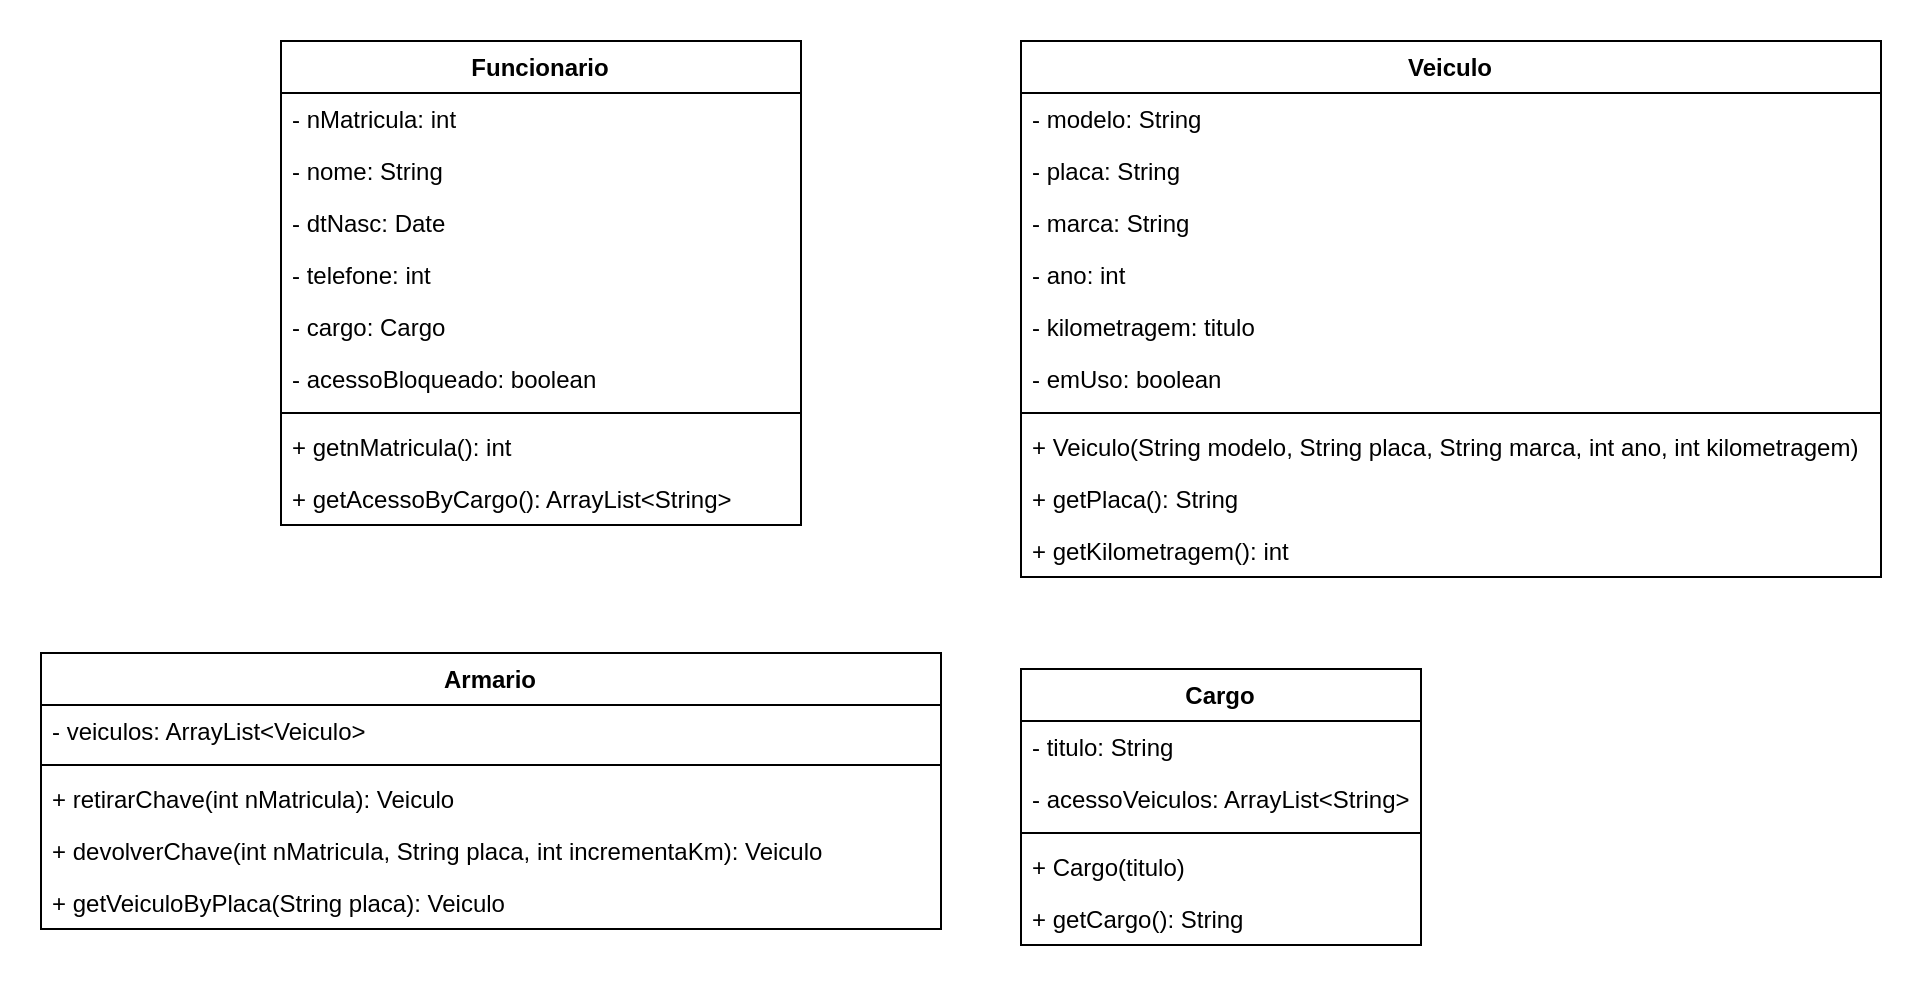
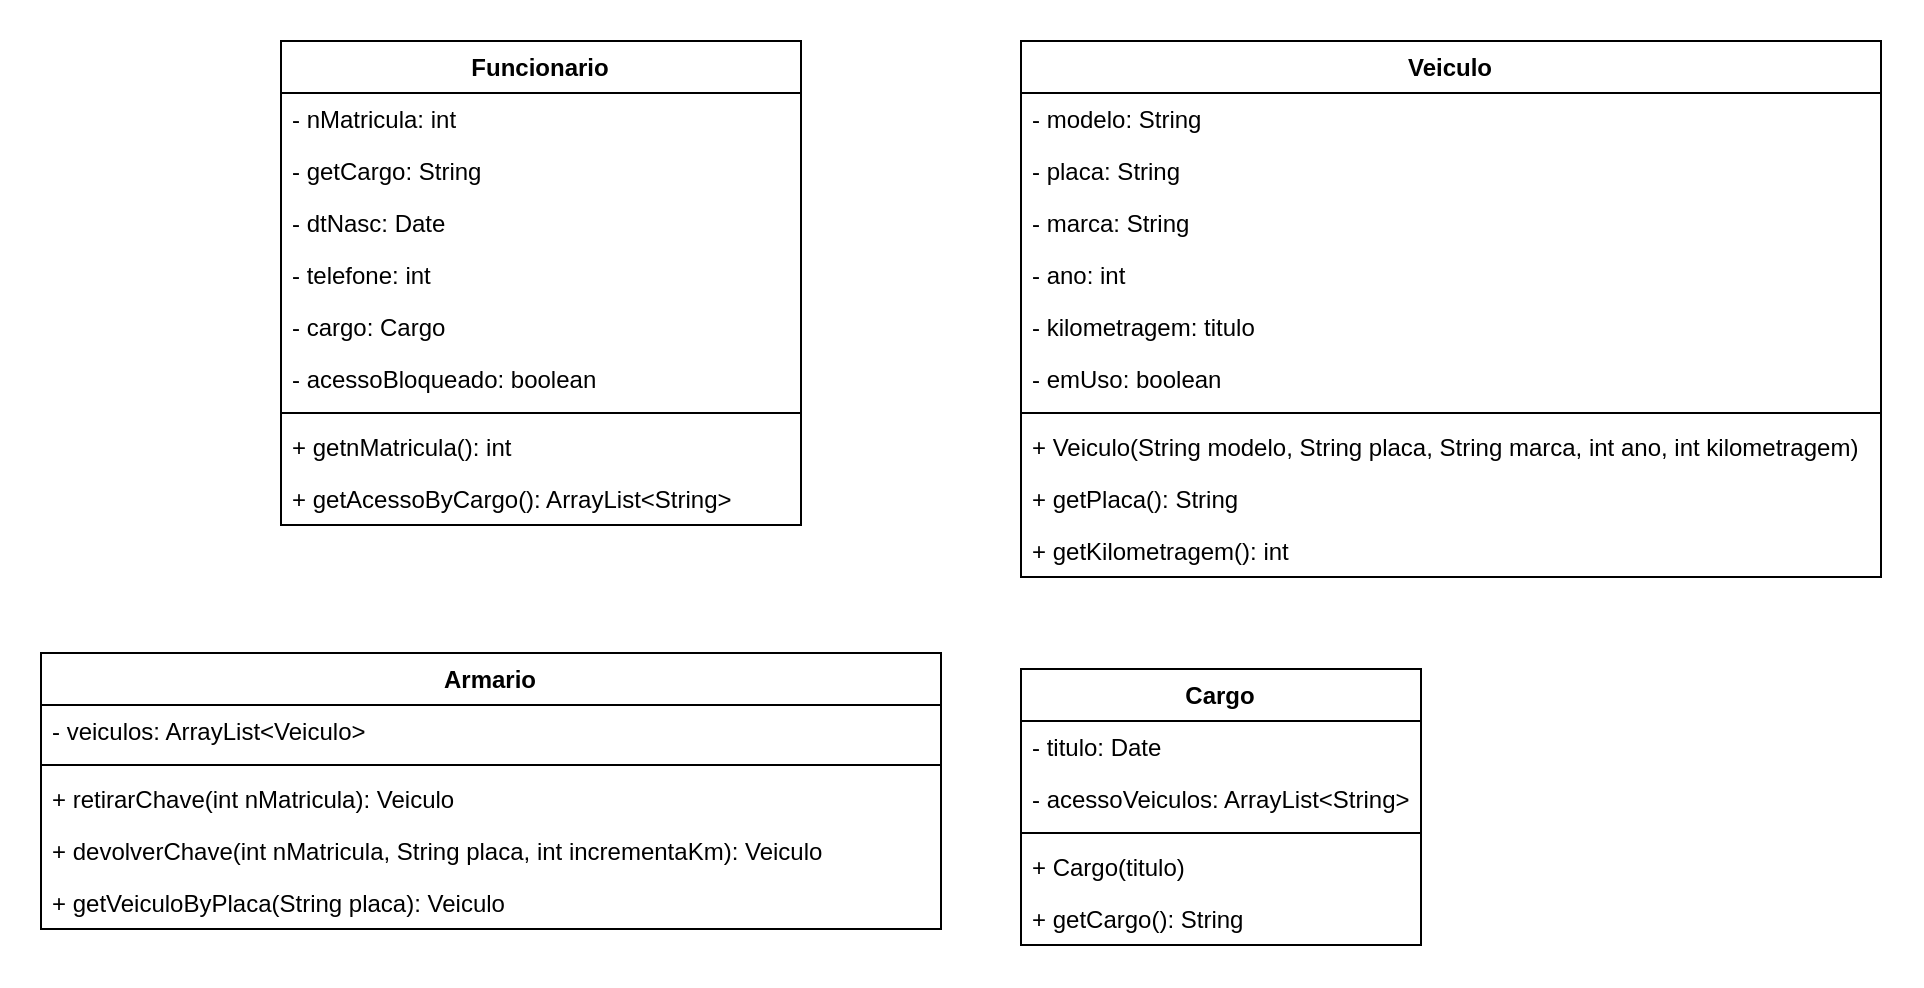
(377, 172) -> (404, 172)
(1121, 748) -> (1110, 748)
